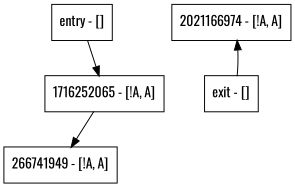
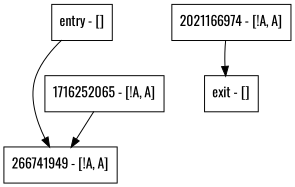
(92, 53) -> (34, 86)
(238, 63) -> (225, 53)
